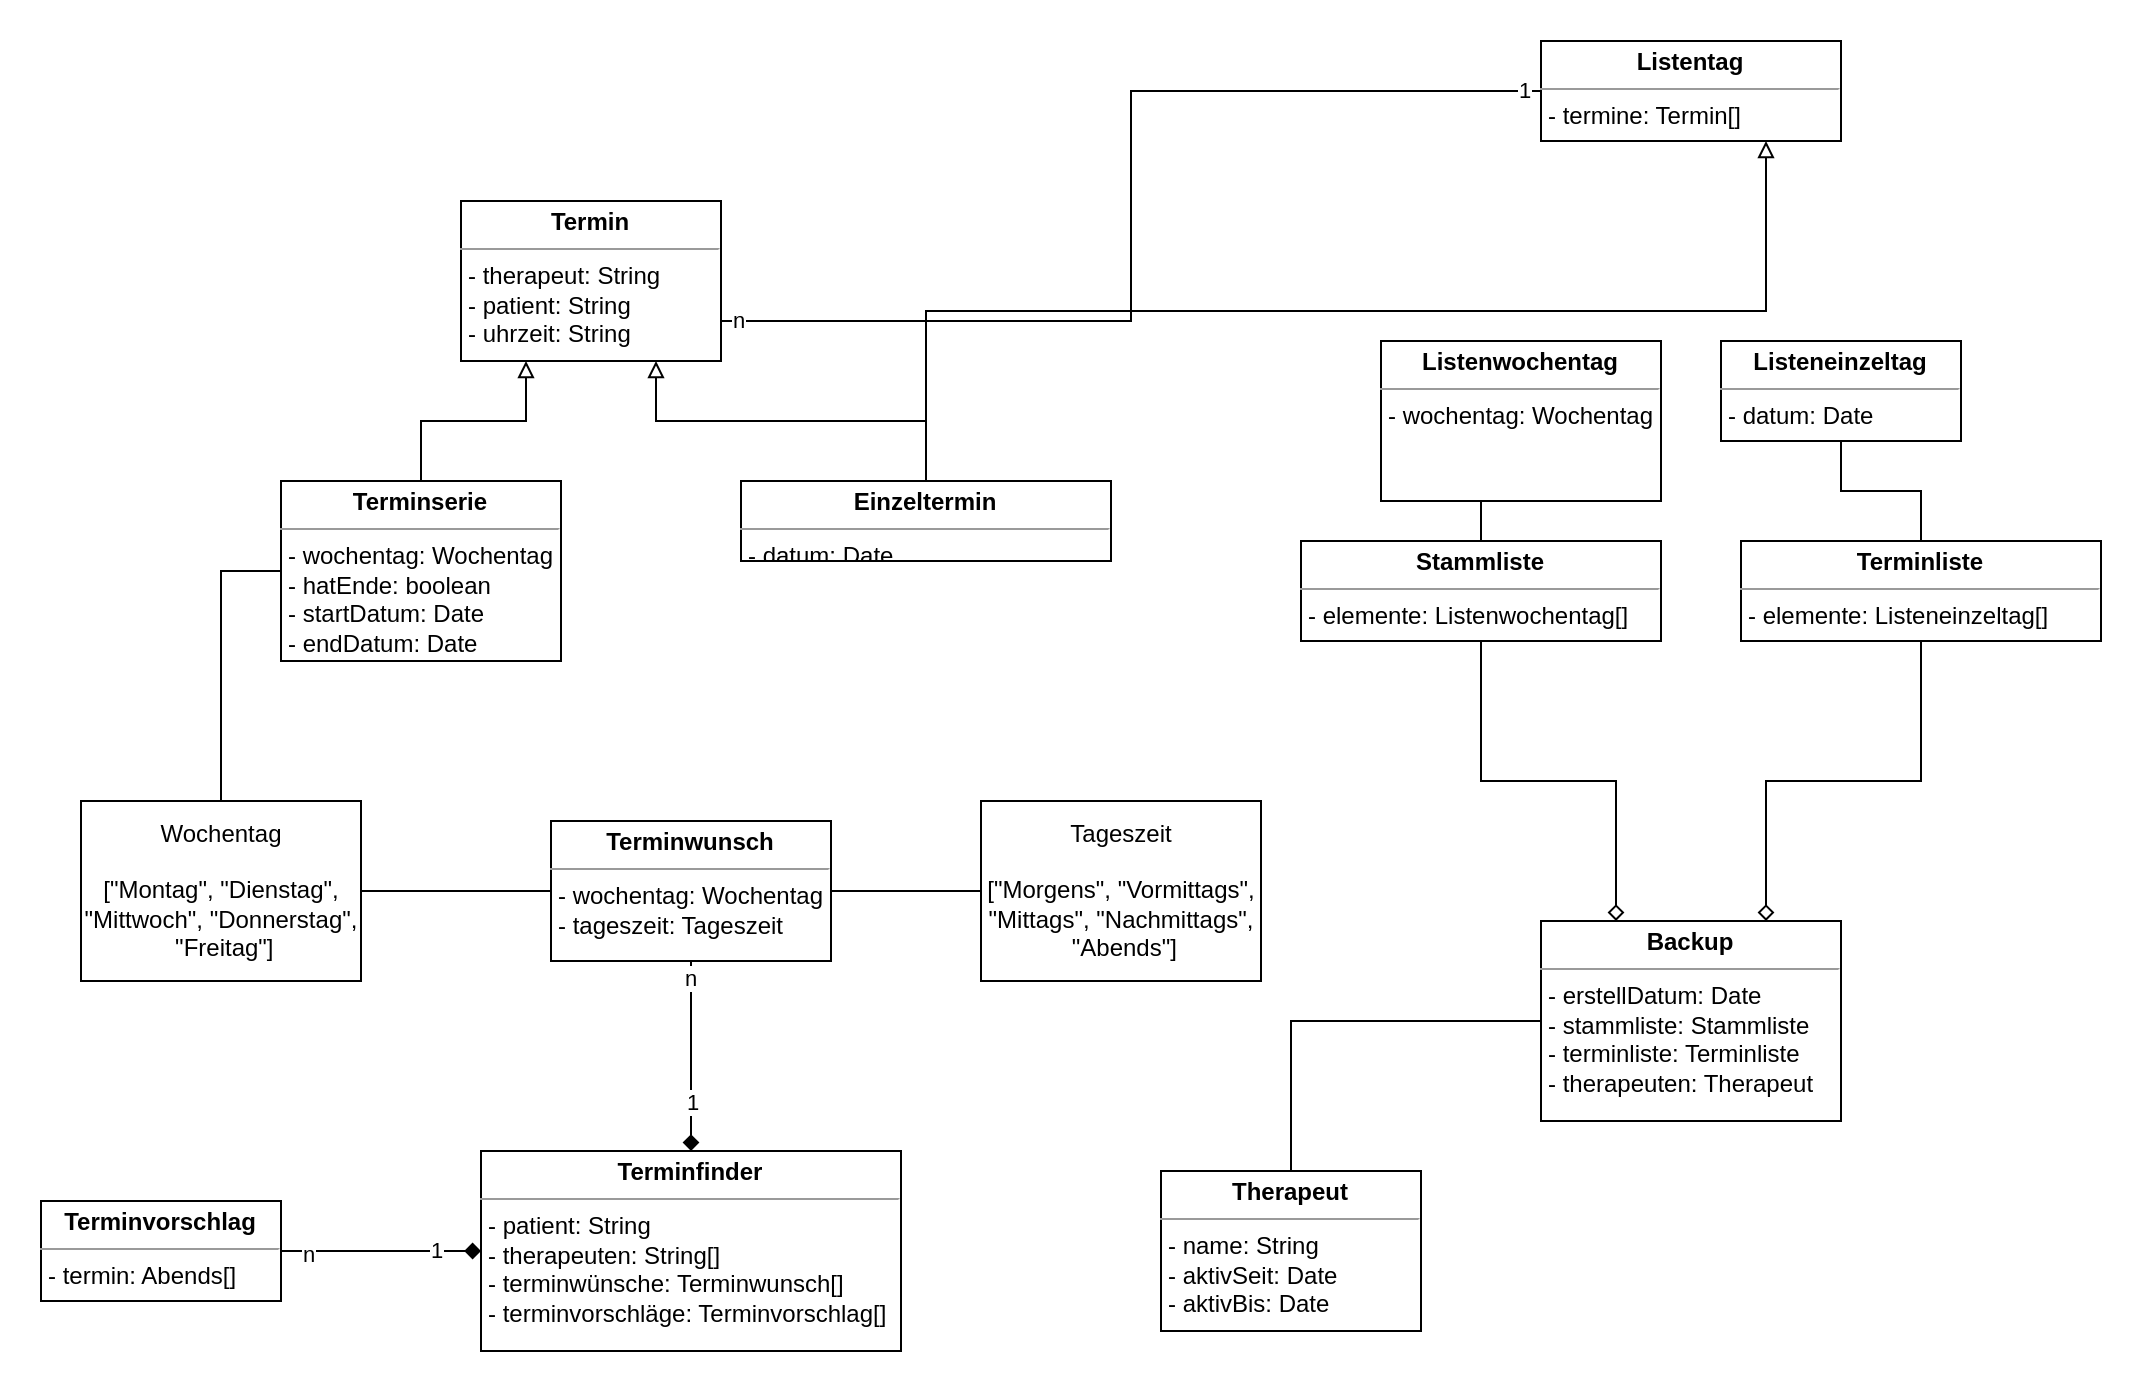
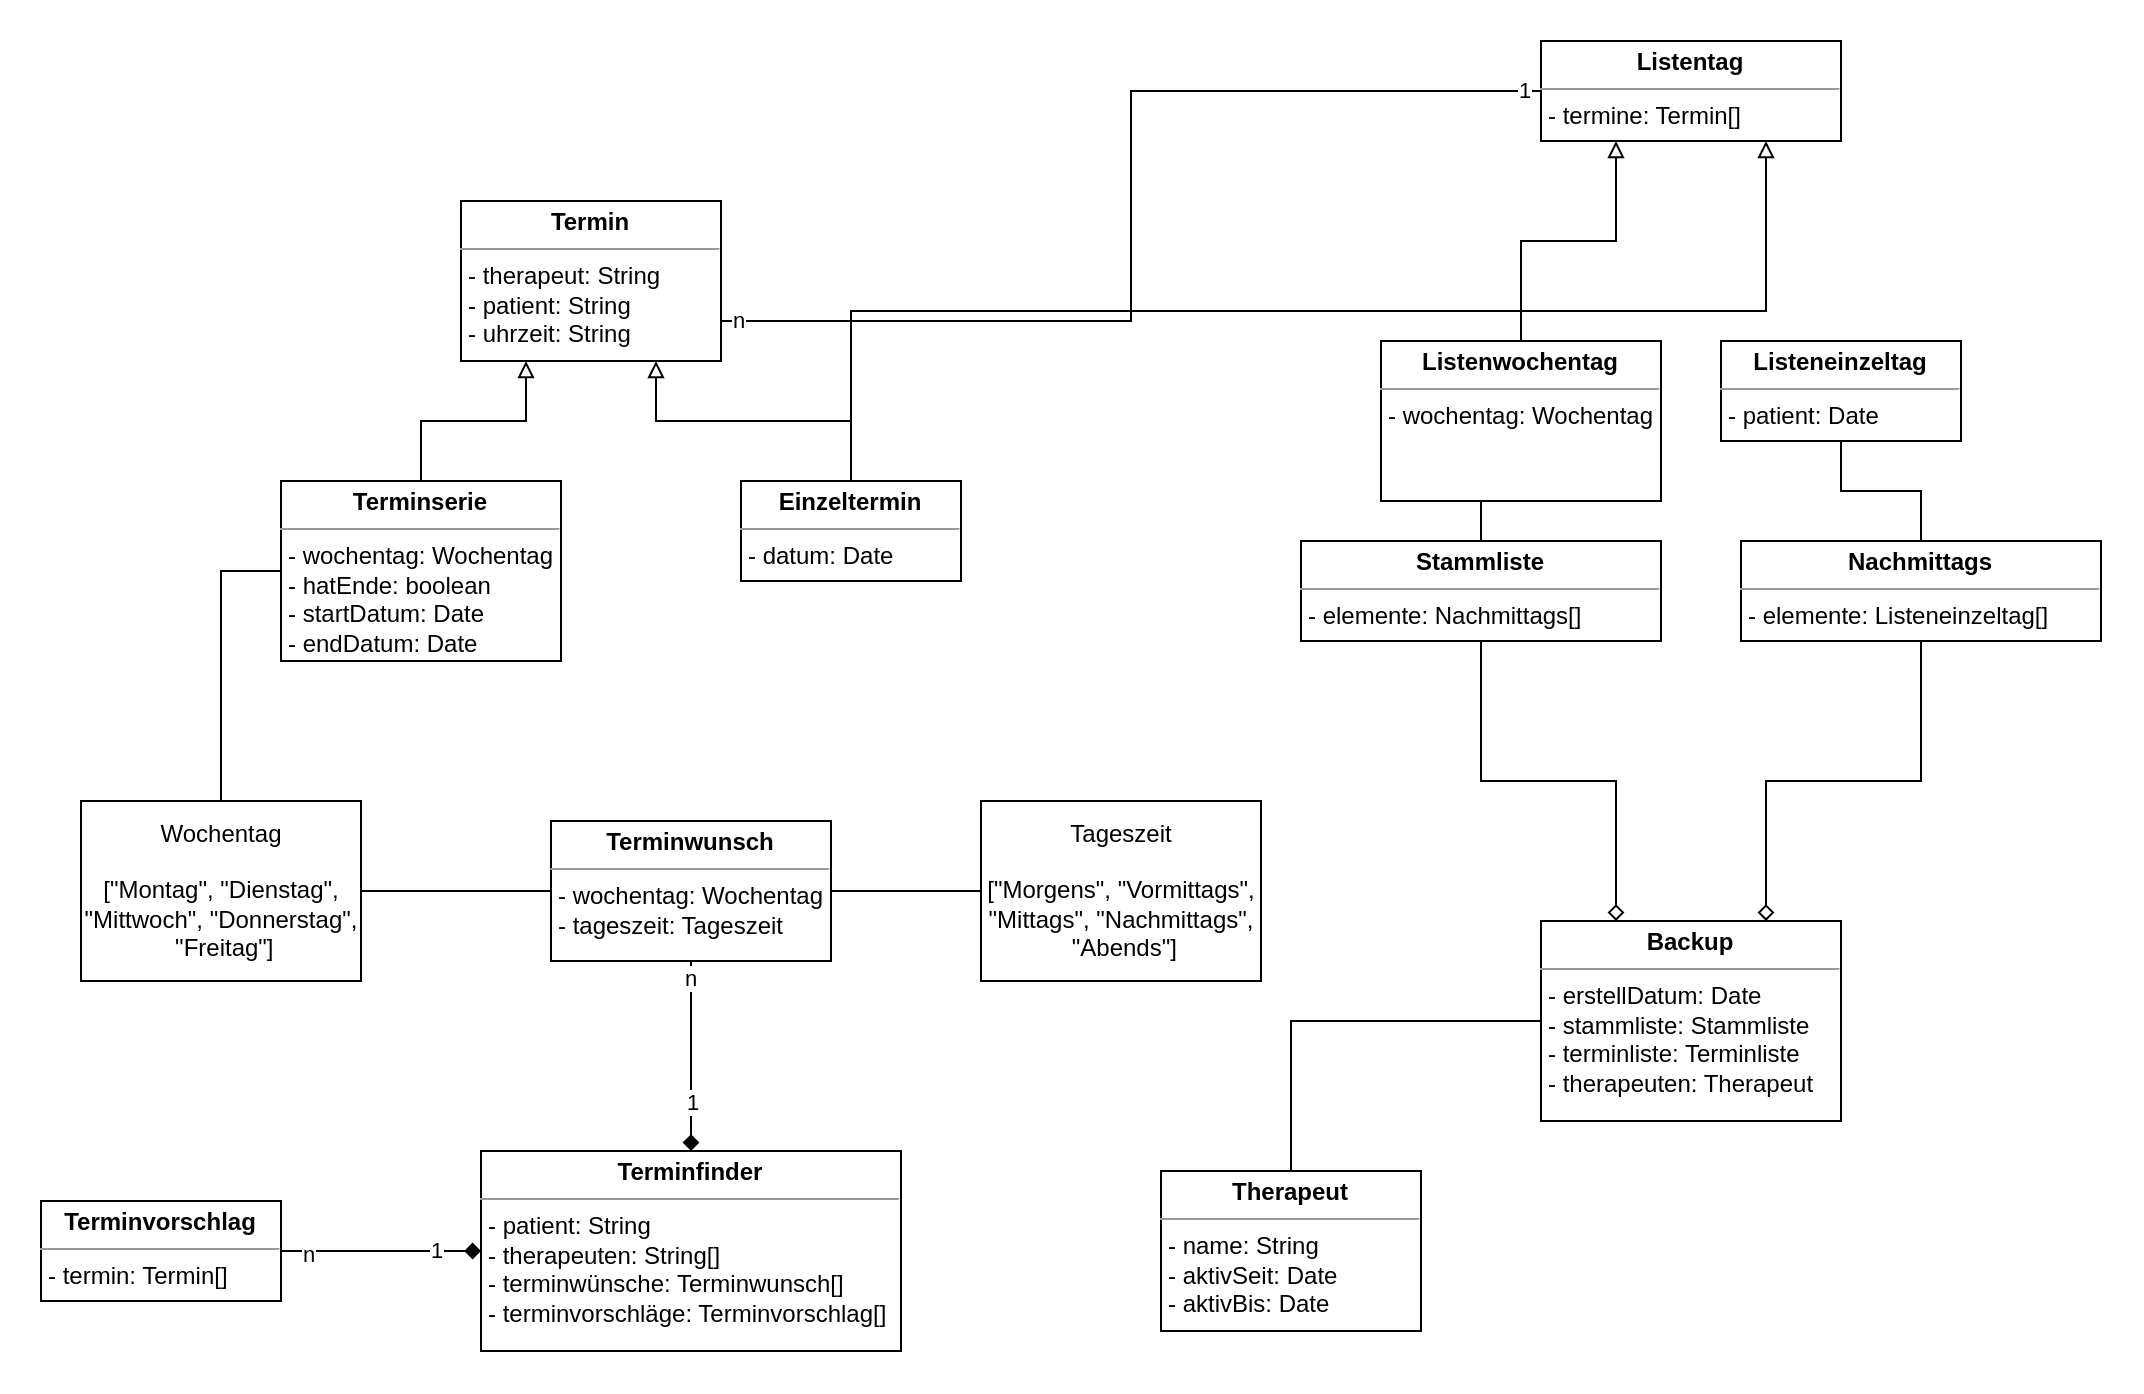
none -> (1560, 241)
(1812, 370) -> (1812, 370)
(926, 521) -> (851, 531)
(1480, 570) -> (1453, 570)
(1914, 570) -> (1914, 570)
(149, 1230) -> (146, 1230)
